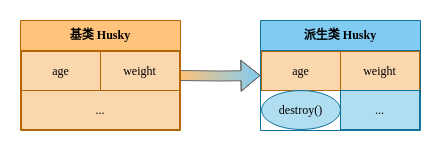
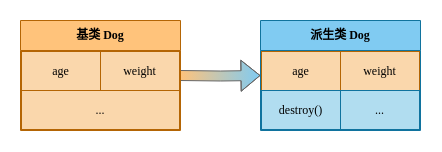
(101, 36) -> (101, 36)
(341, 36) -> (341, 36)
(301, 110) -> (301, 110)
